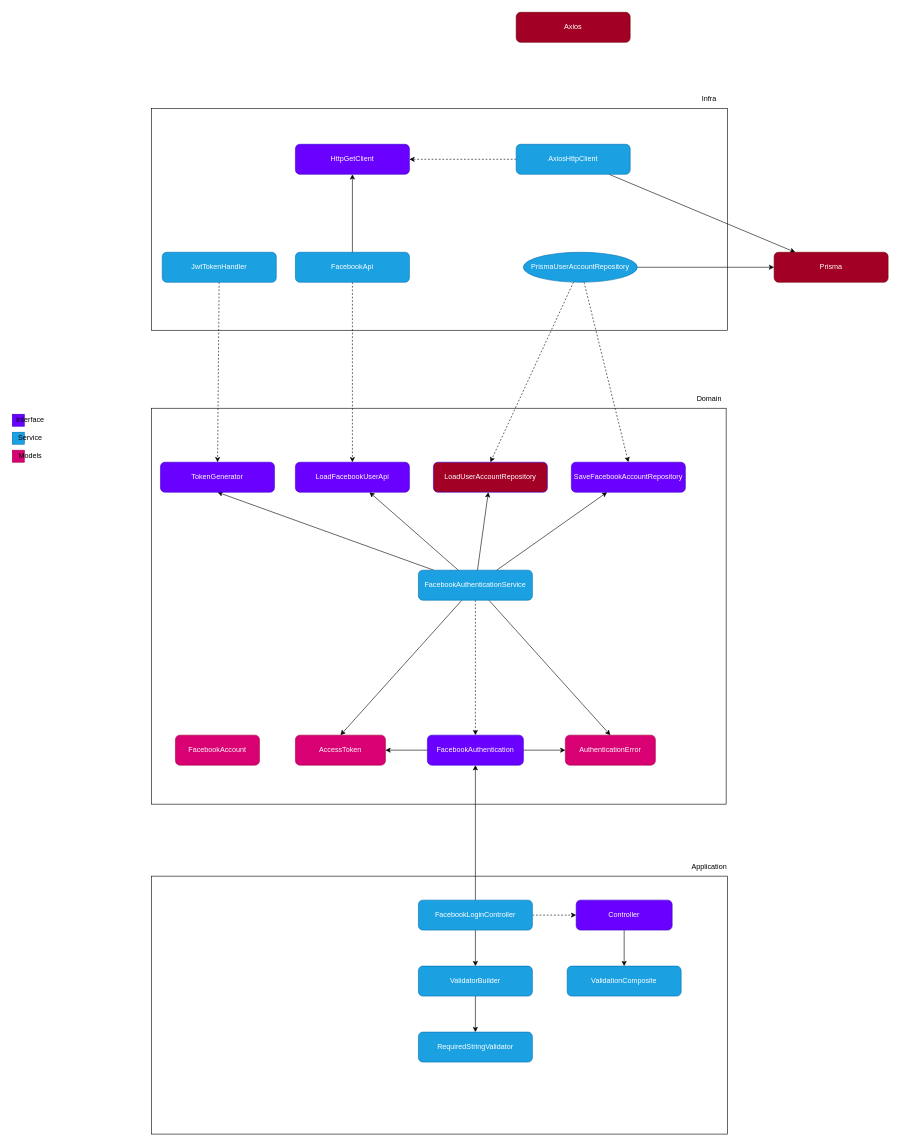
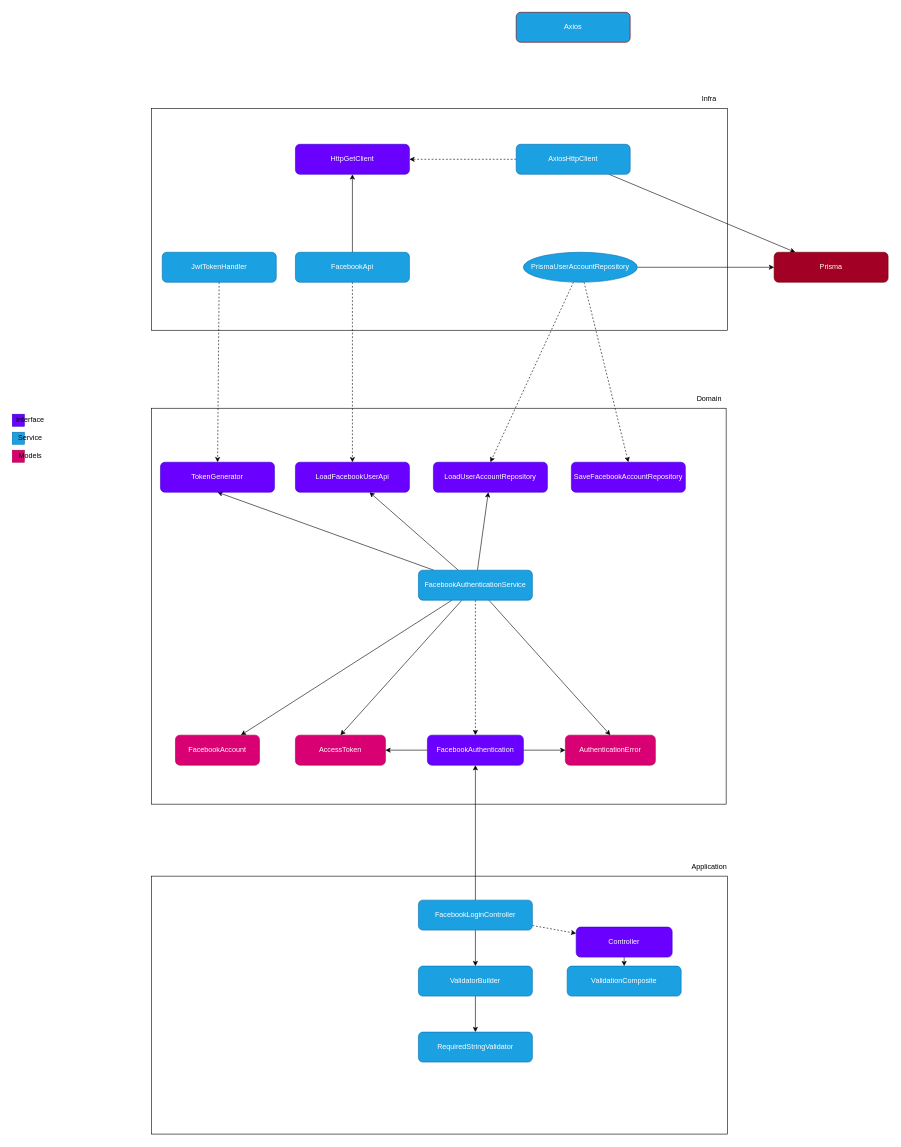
(573, 27) -> (573, 27)
(491, 477) -> (491, 477)
(551, 532) -> (347, 667)
(624, 915) -> (624, 942)
